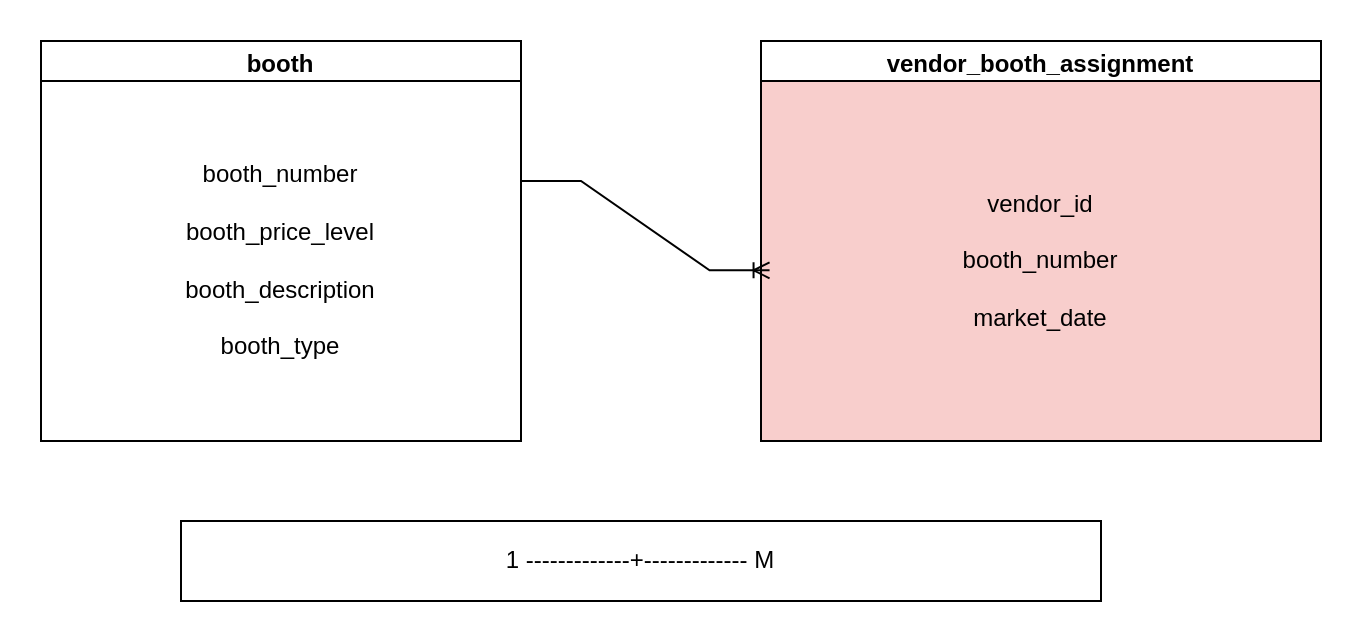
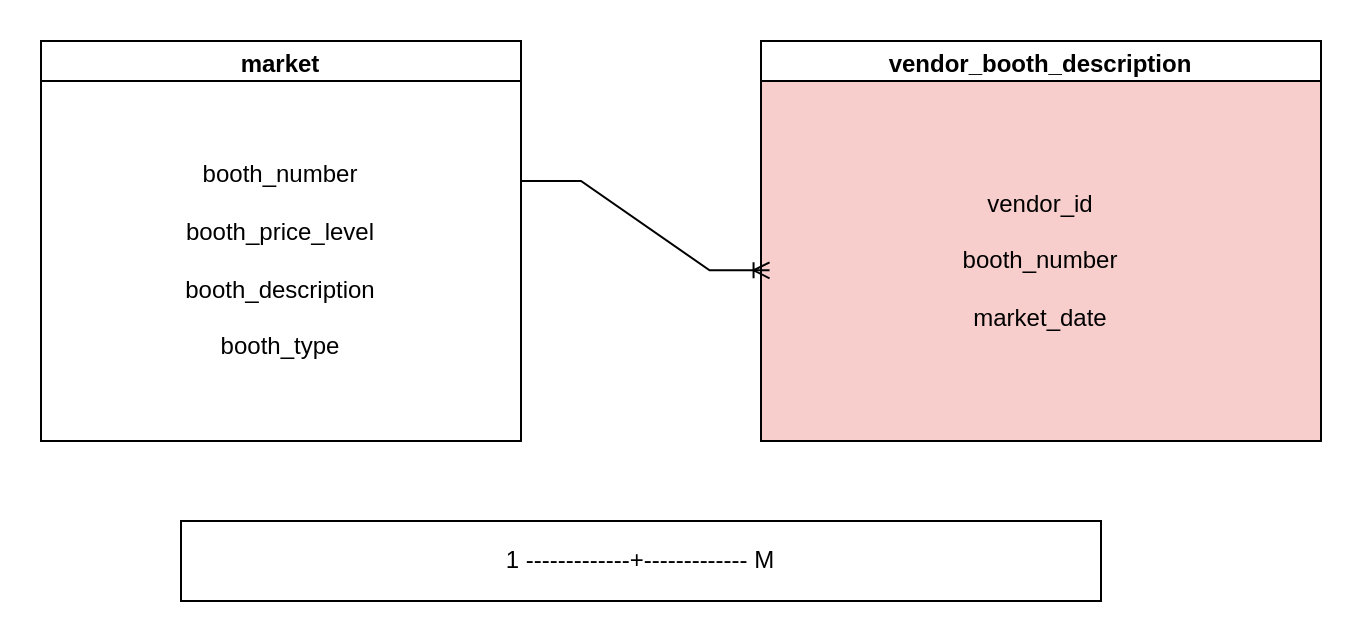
(281, 65) -> (281, 65)
(1041, 65) -> (1041, 65)
